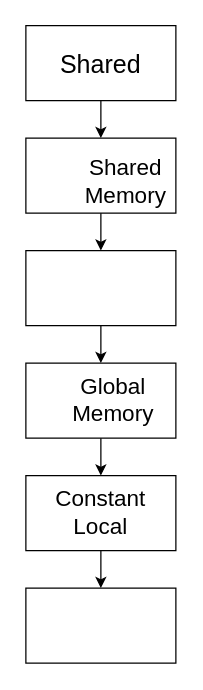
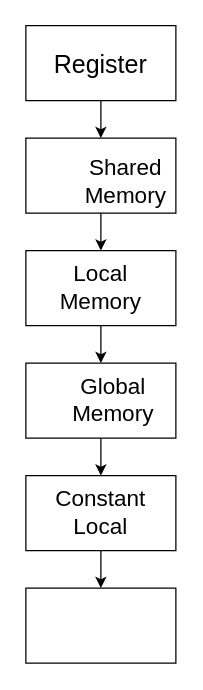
(101, 63) -> (101, 63)
none -> (101, 288)
